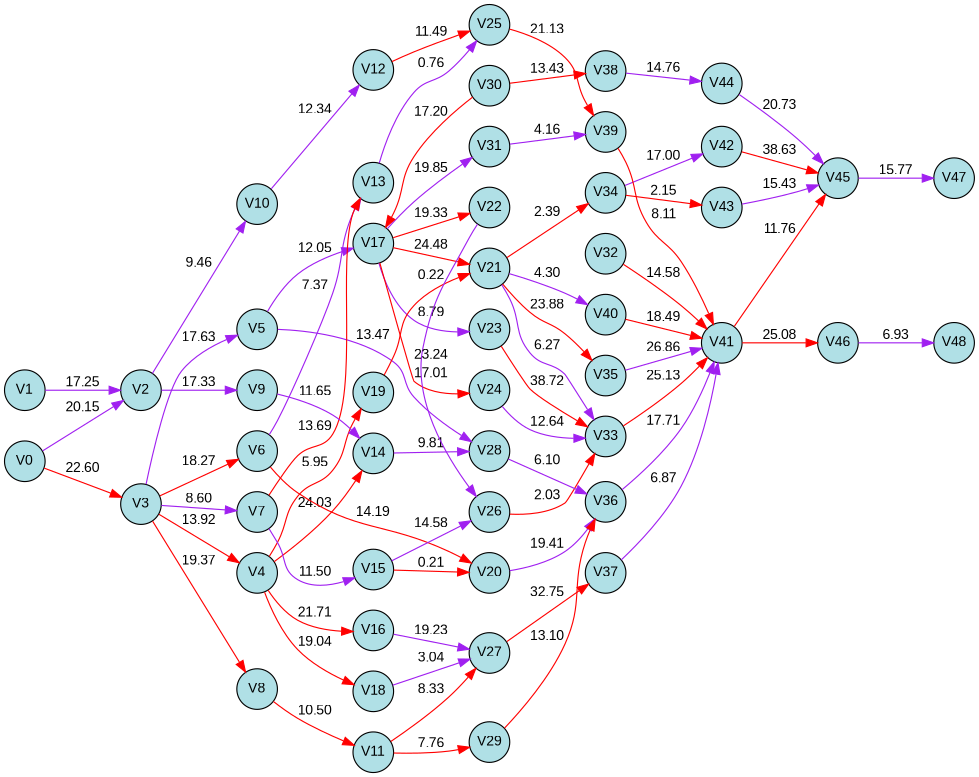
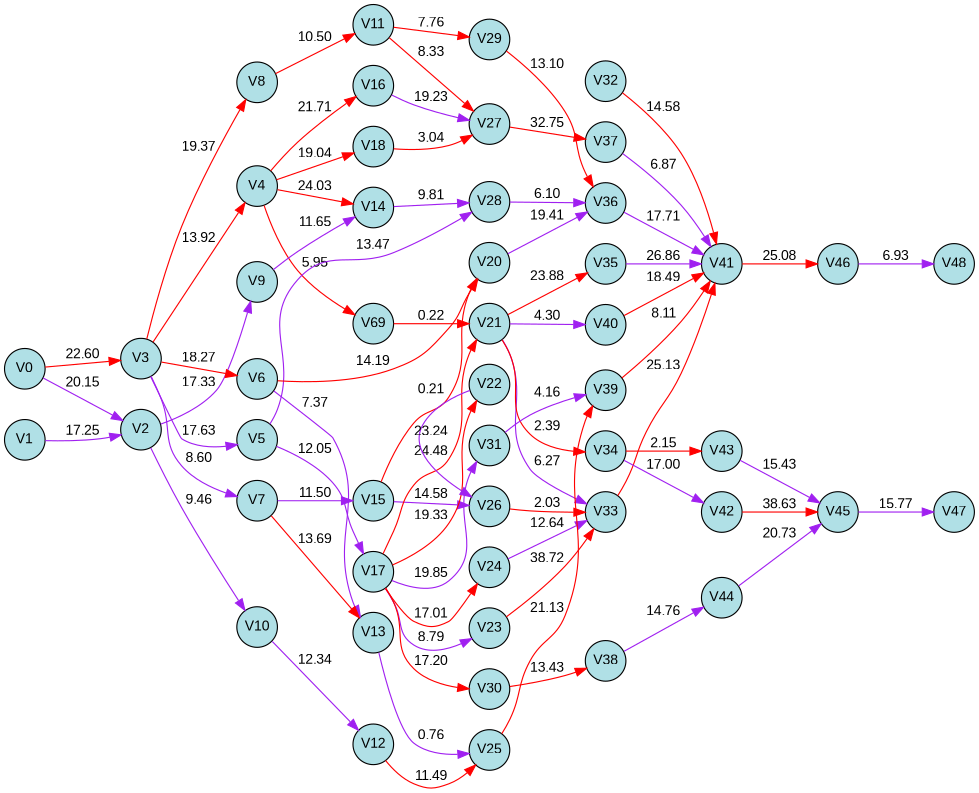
(419, 149) -> (403, 653)
(777, 265) -> none
(373, 392) -> (373, 324)
(426, 674) -> (429, 149)
